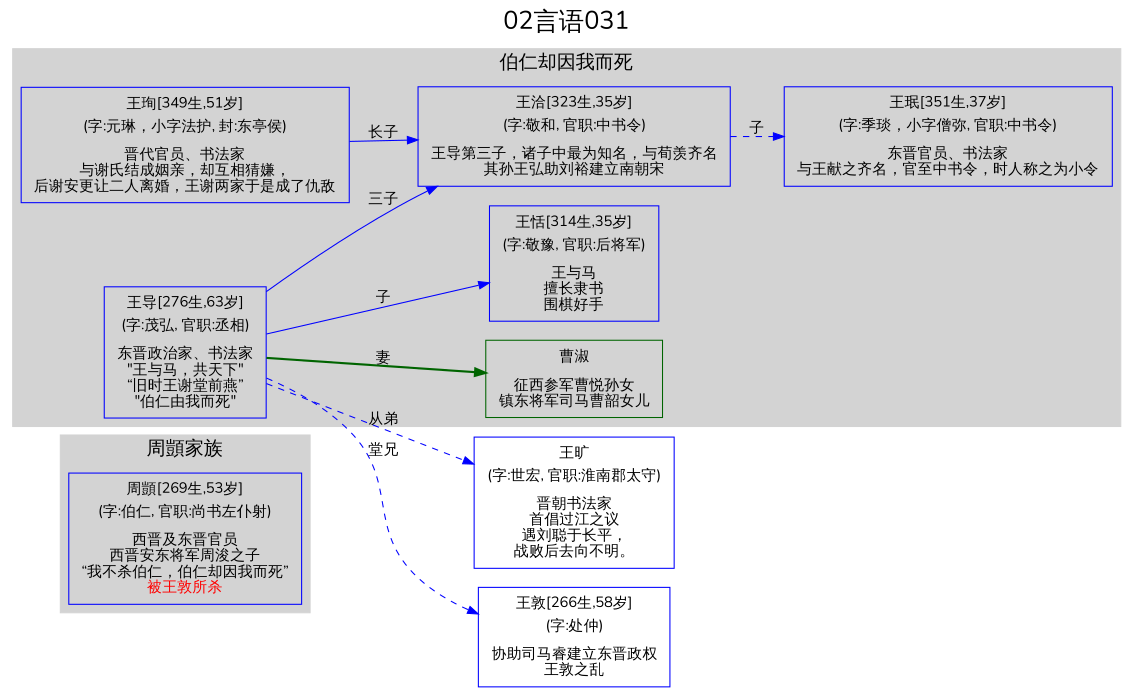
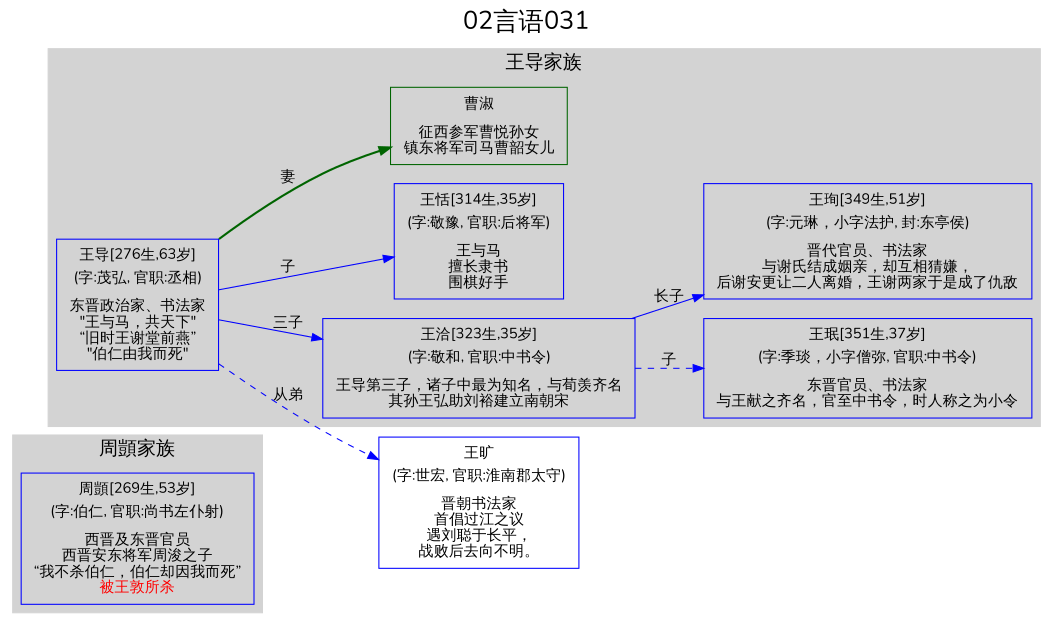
(567, 64) -> (544, 64)
(378, 141) -> (663, 308)
(574, 637) -> none
